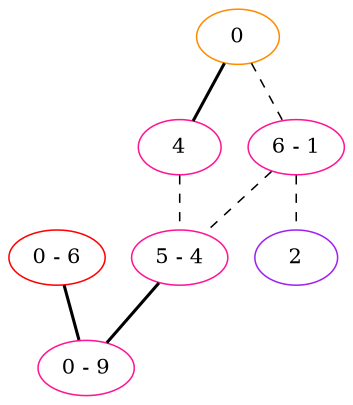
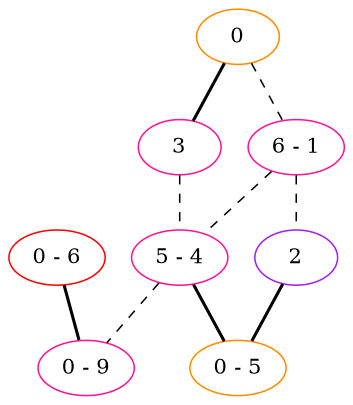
(180, 147) -> (180, 147)
(133, 313) -> (133, 313)
none -> (238, 368)
